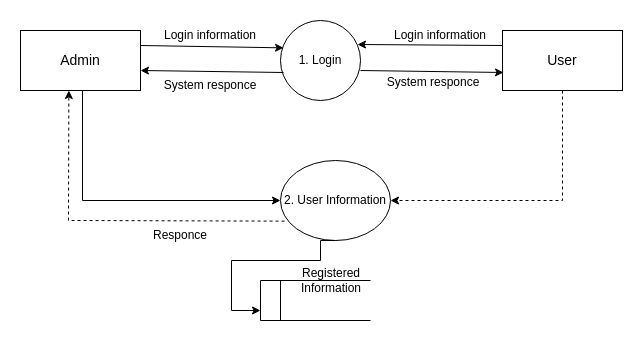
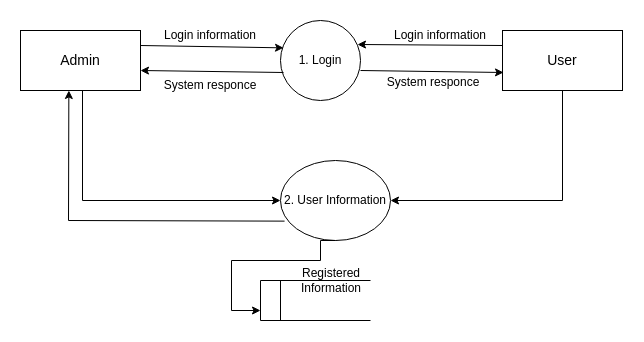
(534, 201) -> (534, 201)
(115, 221) -> (115, 221)
(181, 236) -> none
